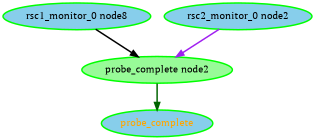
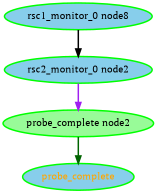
(114, 41) -> (78, 39)
